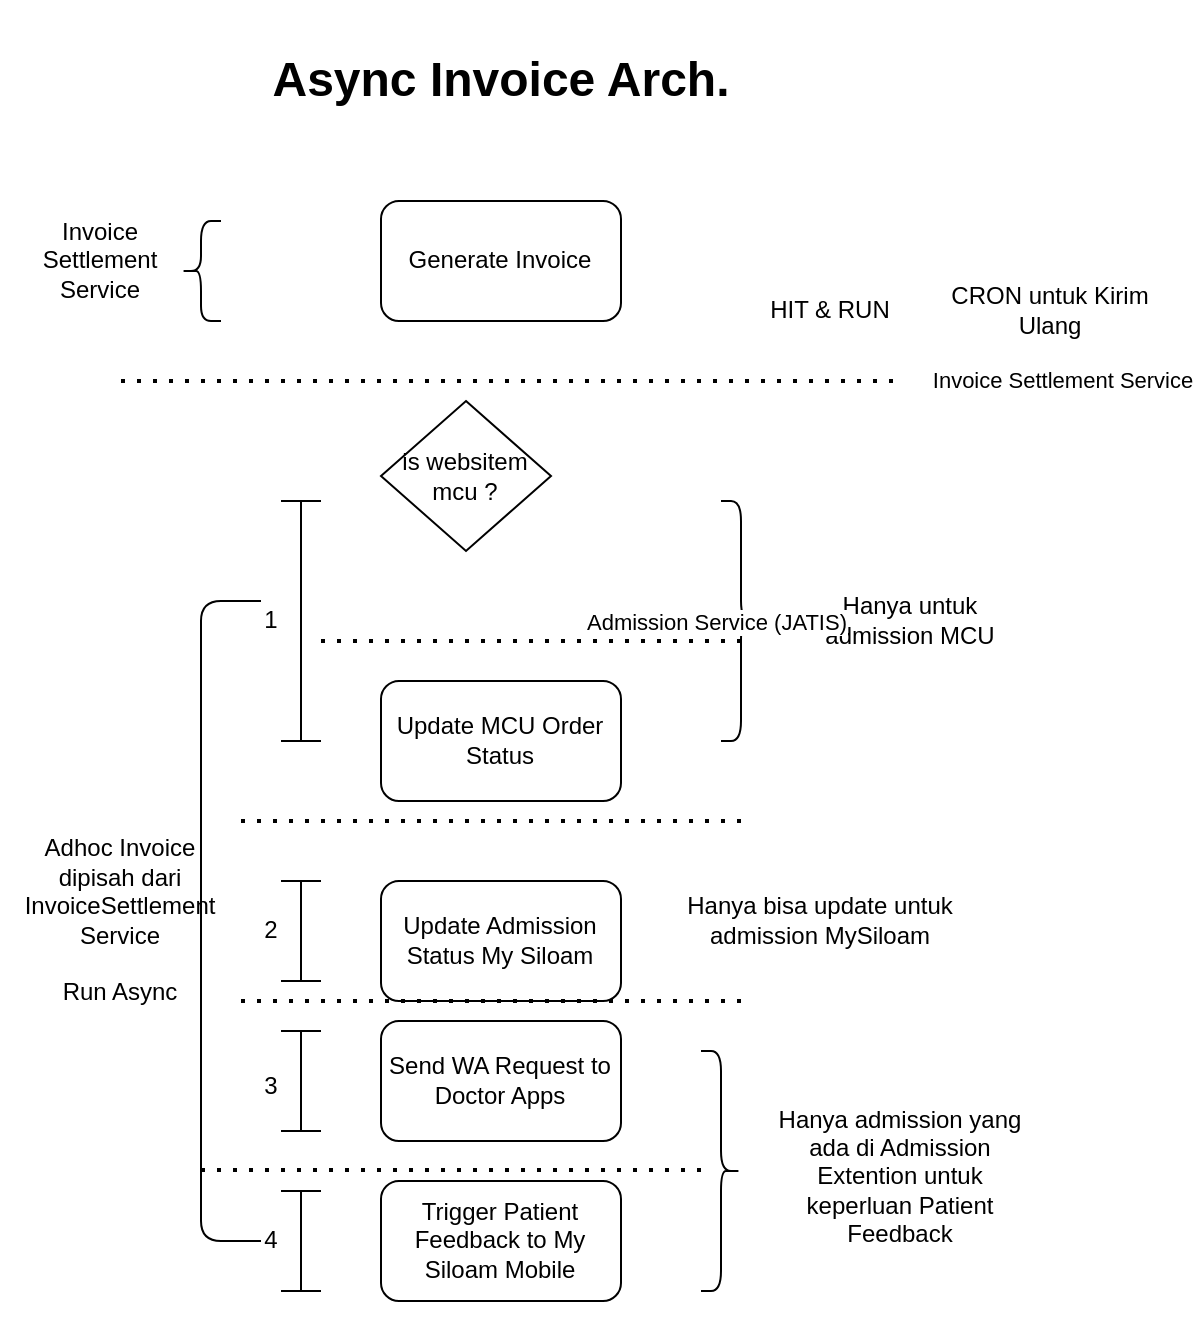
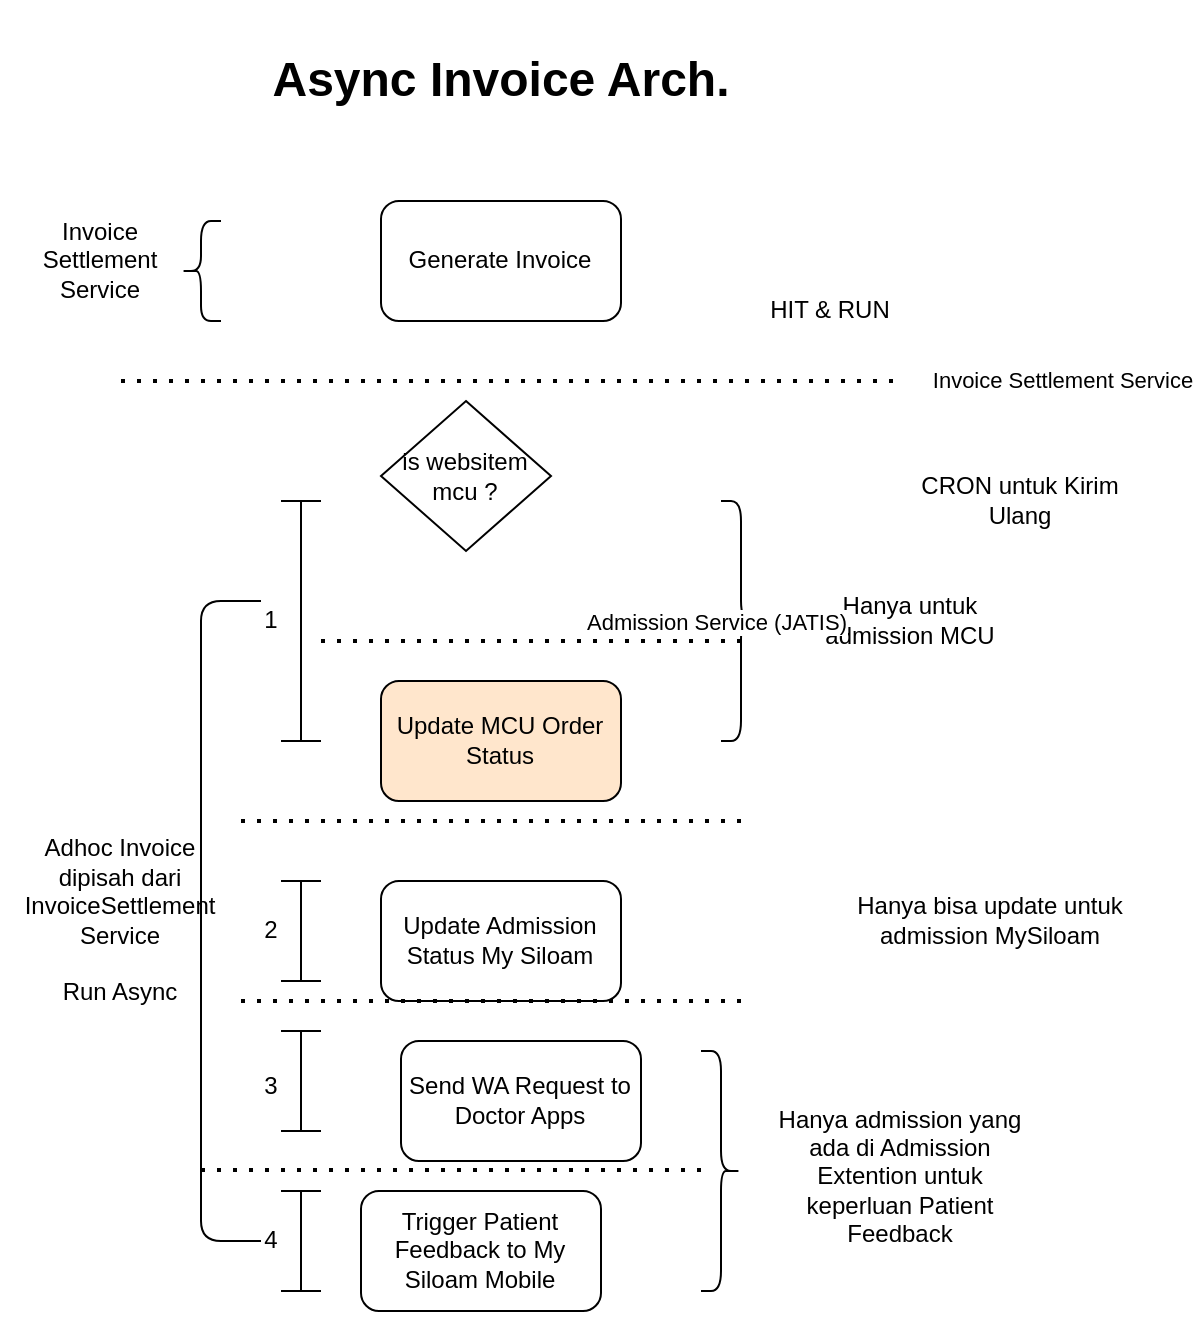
(1051, 311) -> (1021, 501)
(501, 741) -> (501, 741)
(821, 921) -> (991, 921)
(501, 1081) -> (521, 1101)
(501, 1241) -> (481, 1251)
